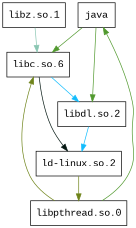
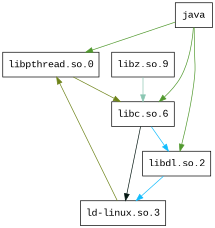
(34, 15) -> (143, 65)
(133, 121) -> (134, 36)
(79, 164) -> (123, 213)
